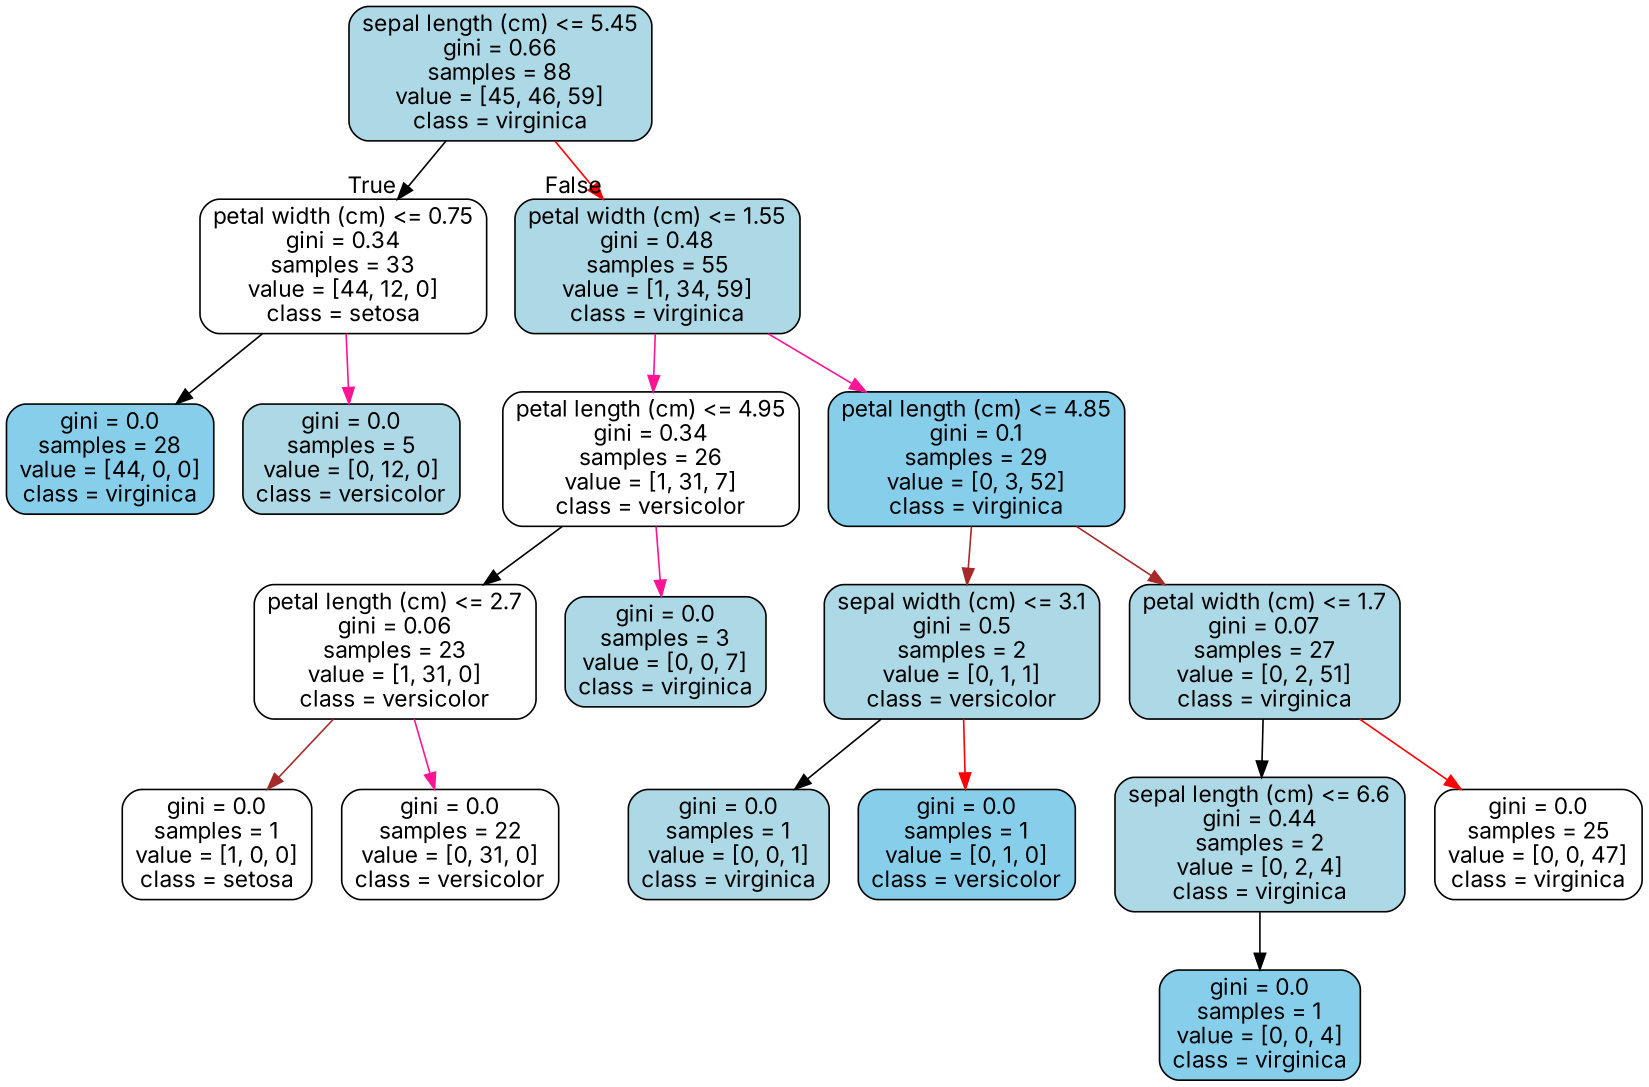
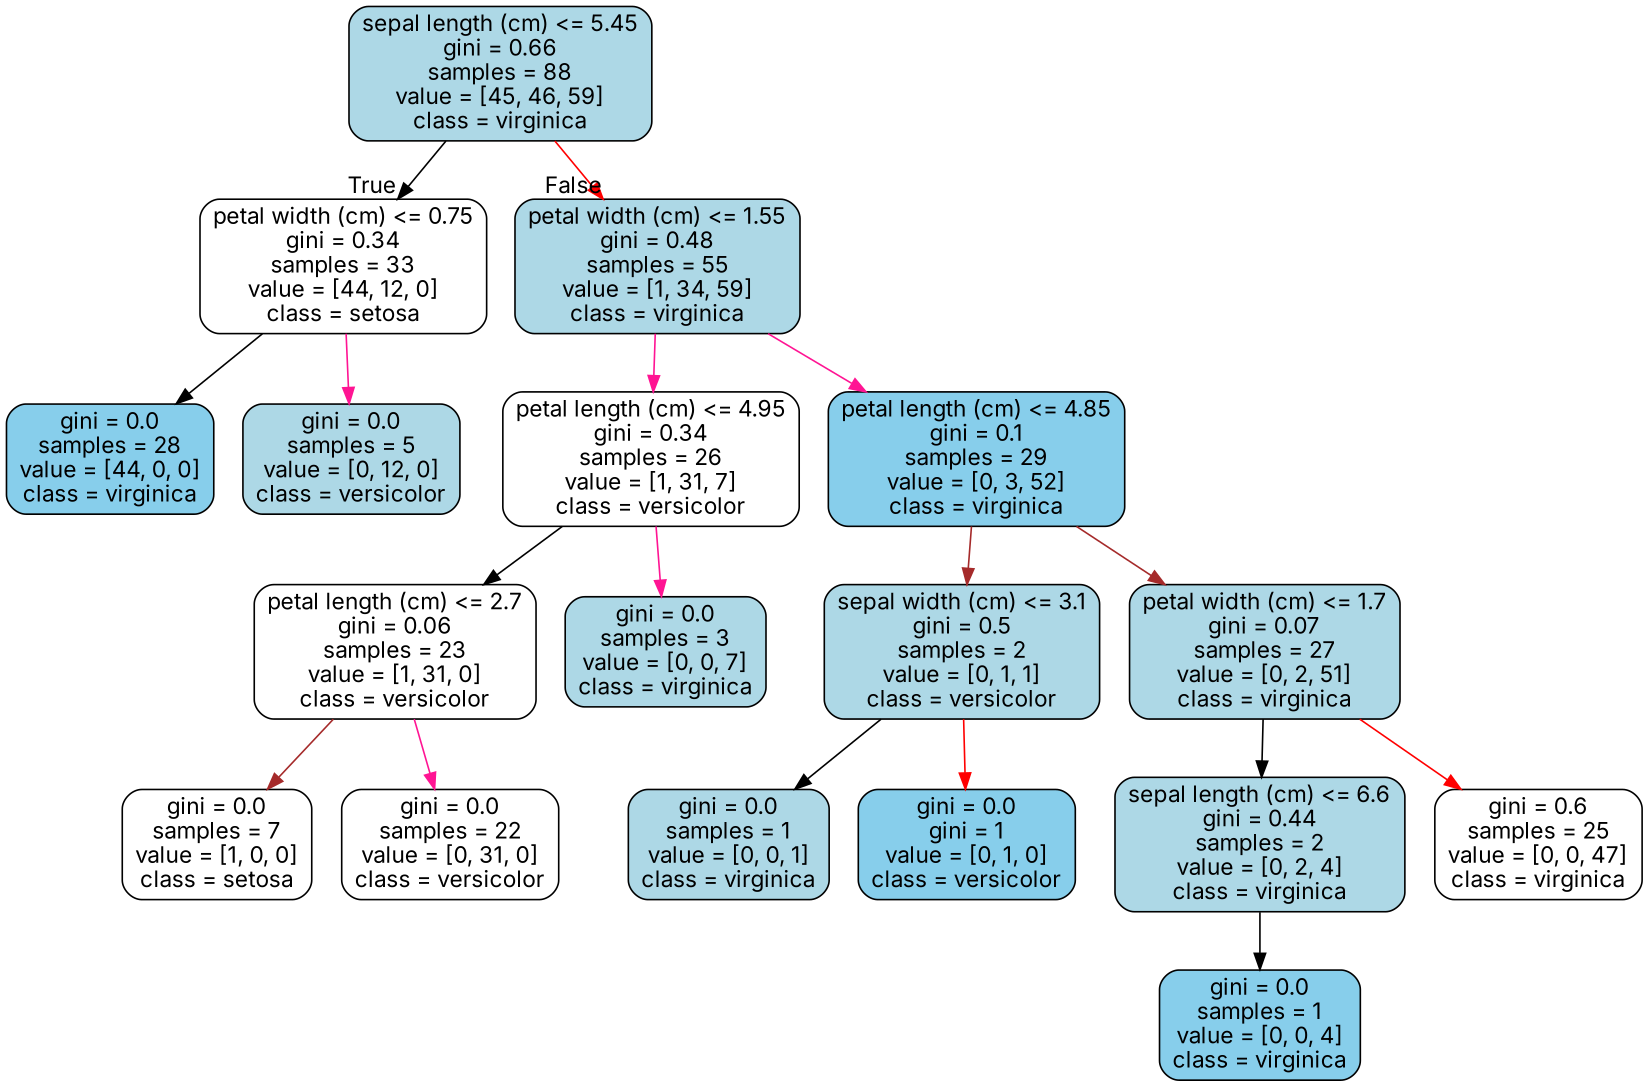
(217, 845) -> (217, 845)
(967, 845) -> (967, 845)
(1538, 845) -> (1538, 845)
